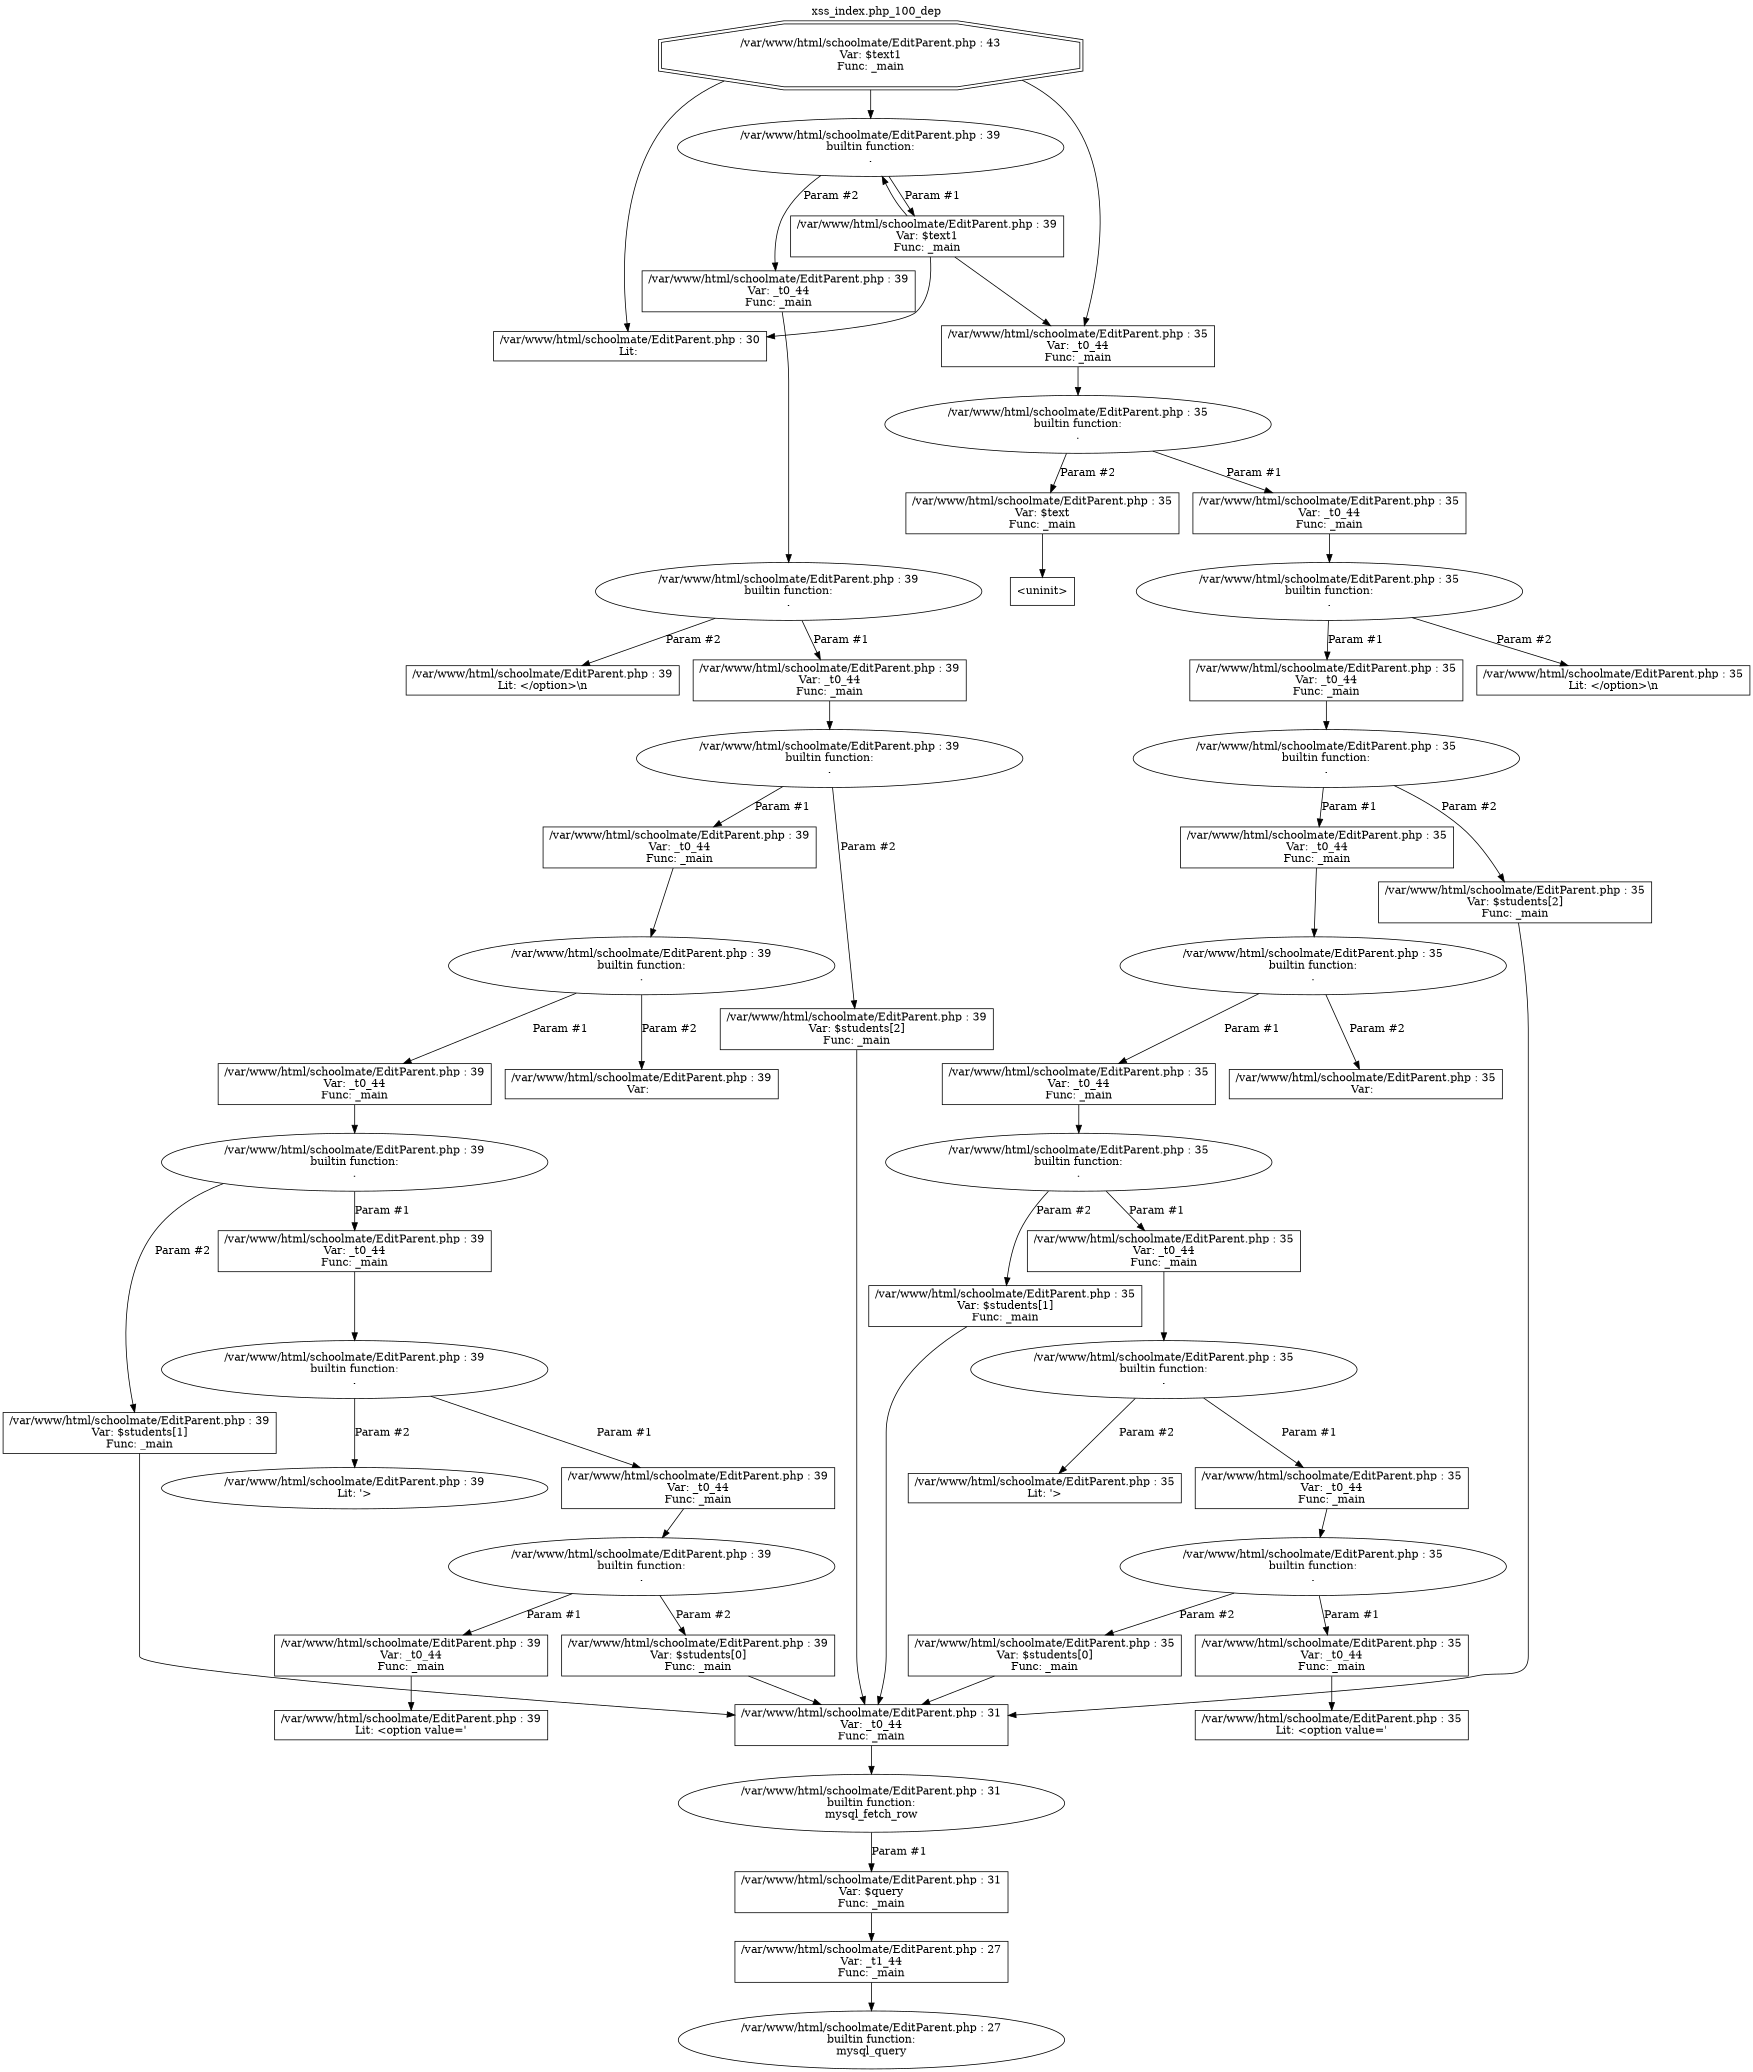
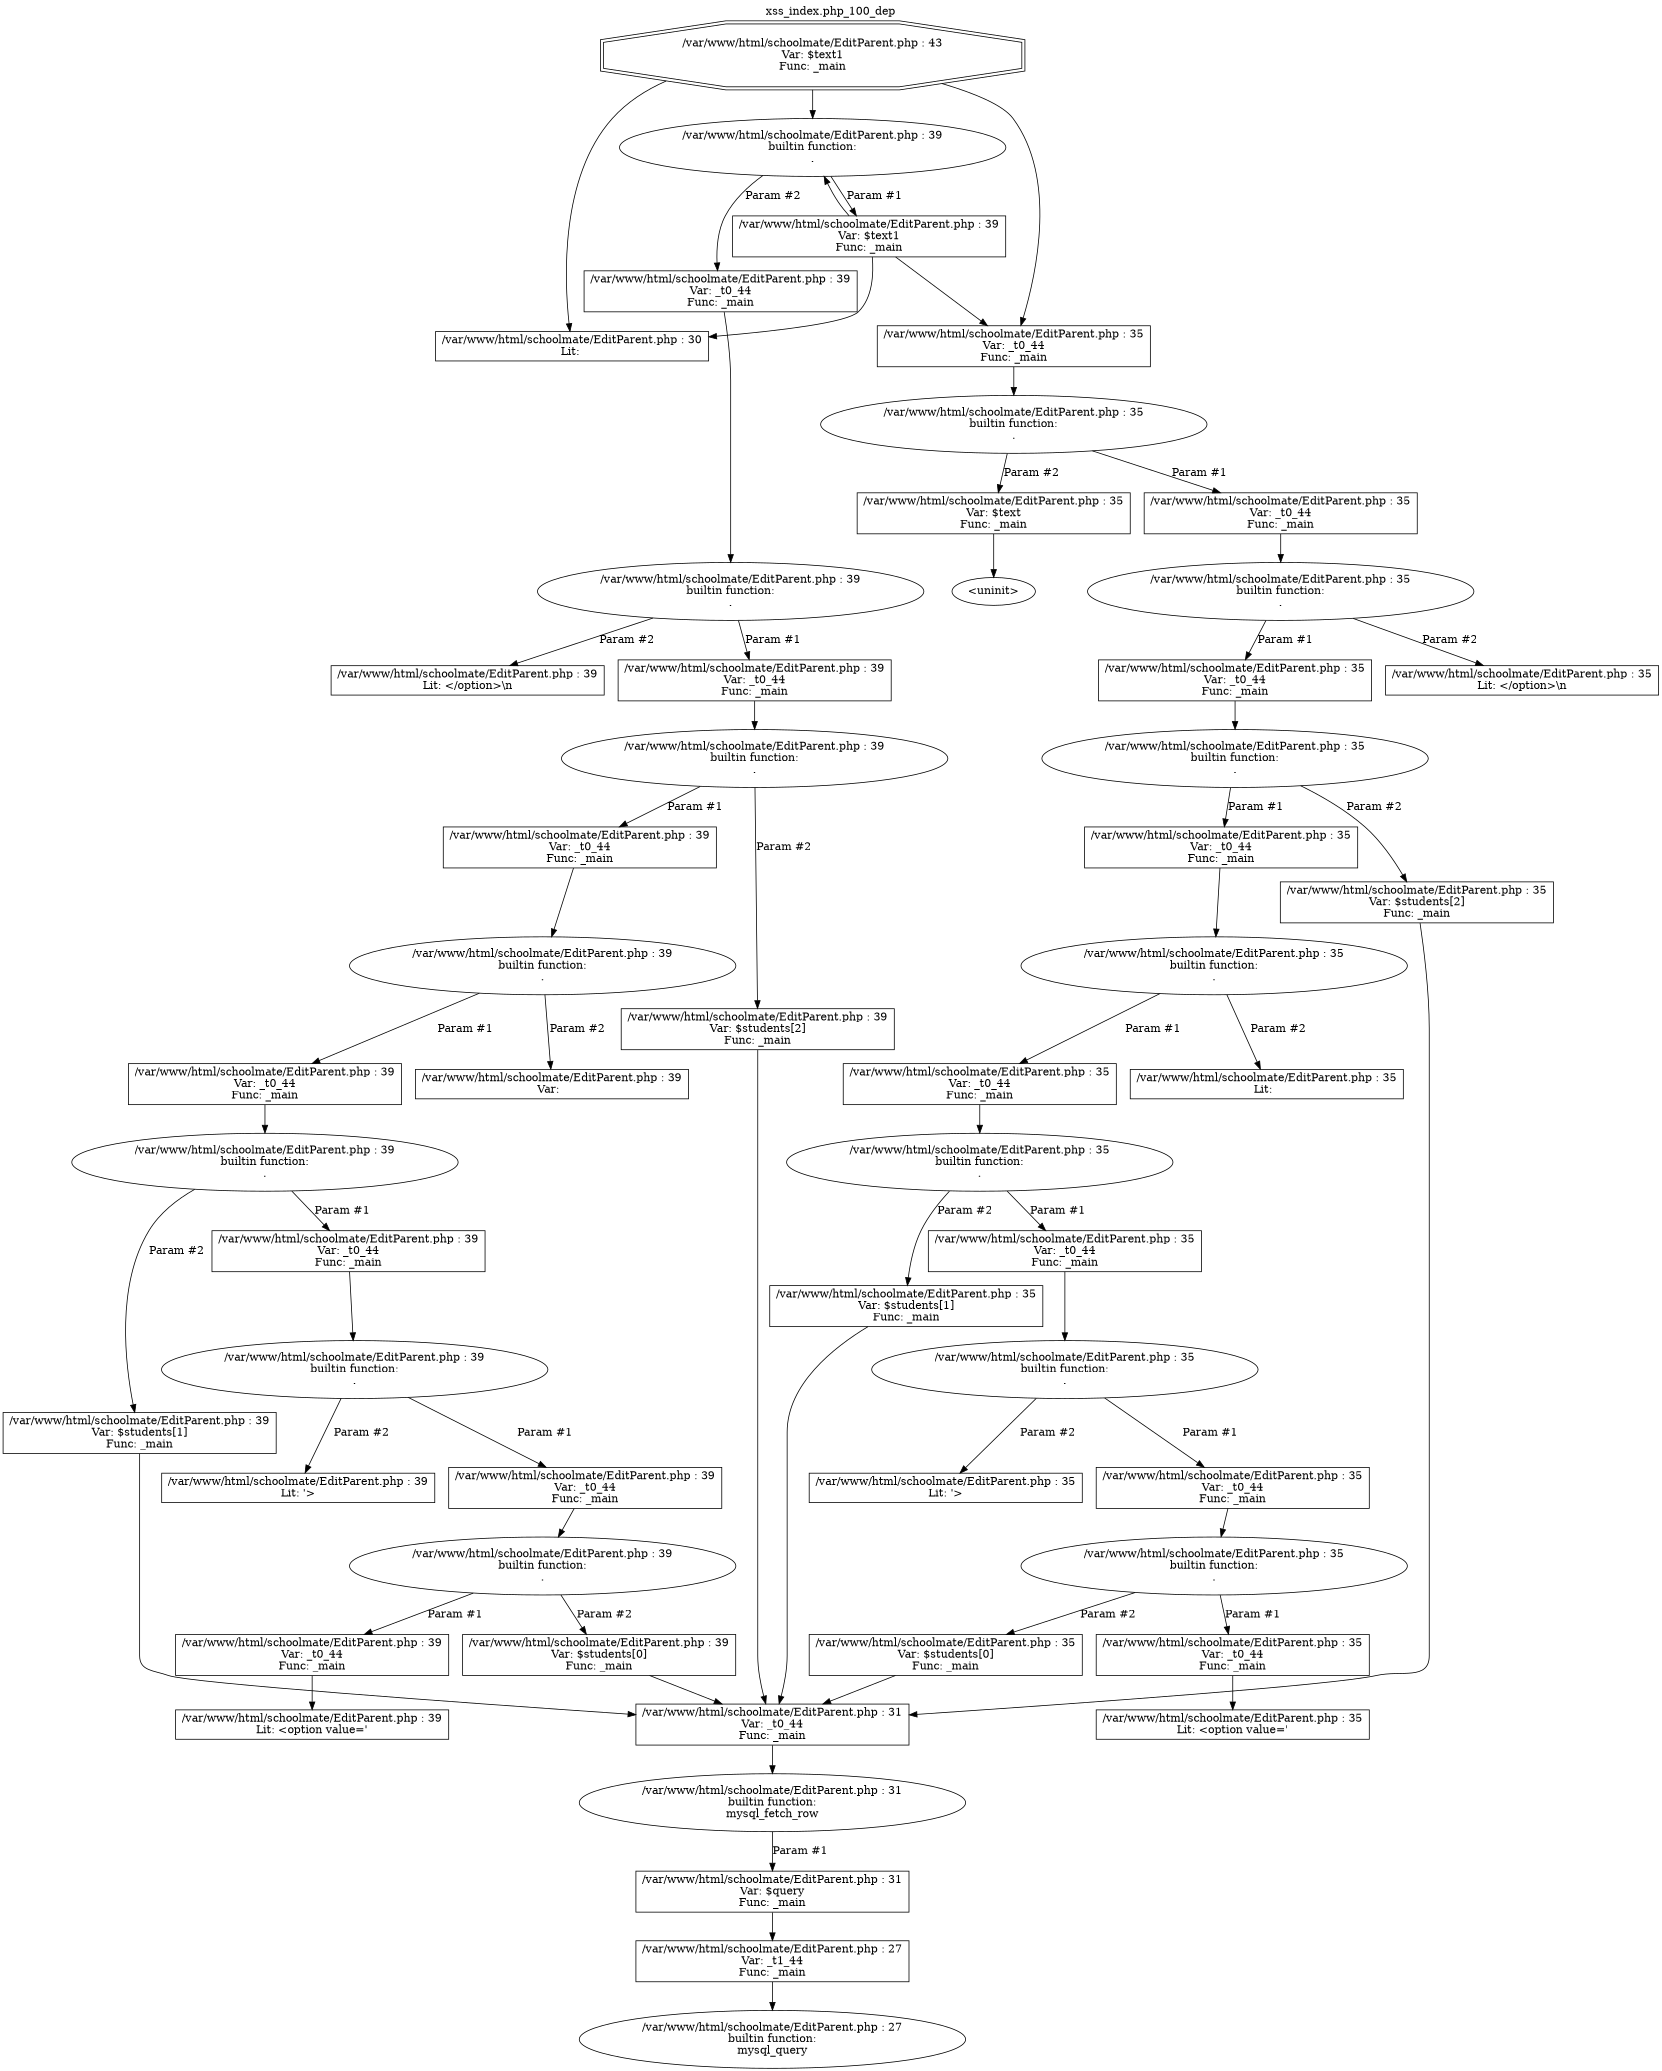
(1042, 591) -> (994, 592)
(1366, 1084) -> (1267, 1084)
(355, 1488) -> (298, 1488)
